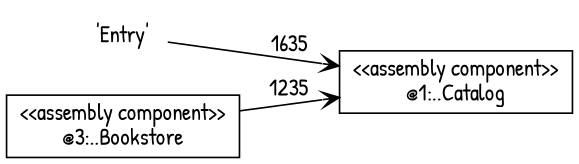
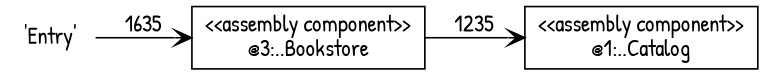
(245, 53) -> (135, 38)
